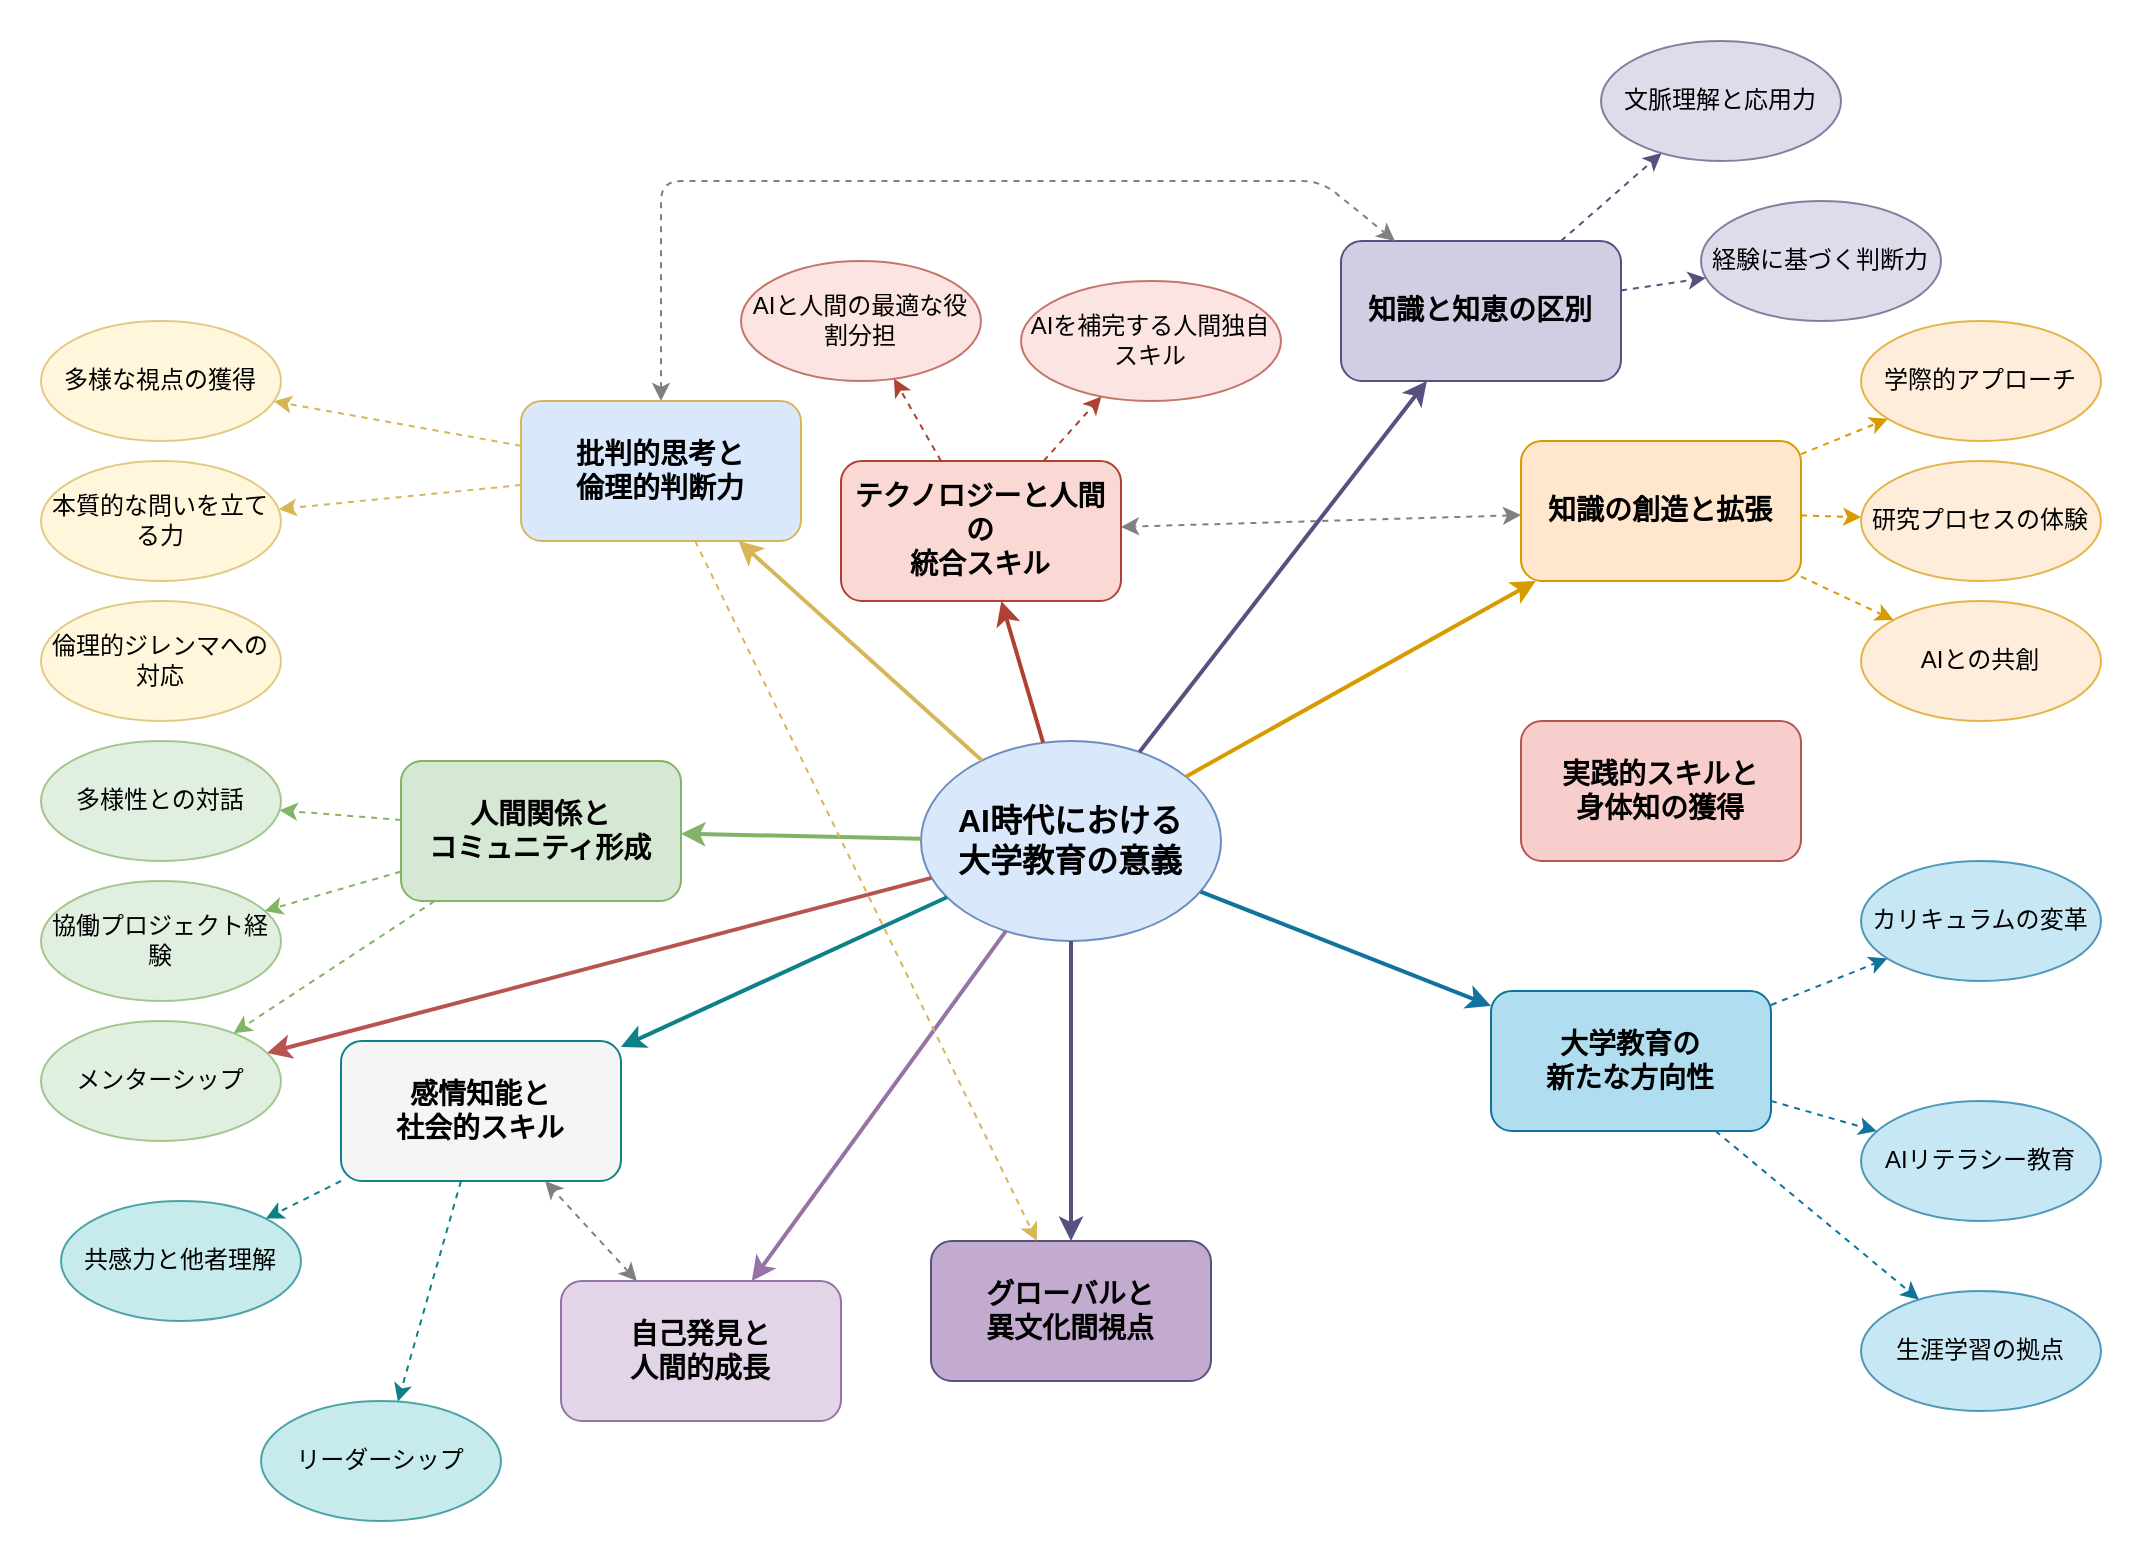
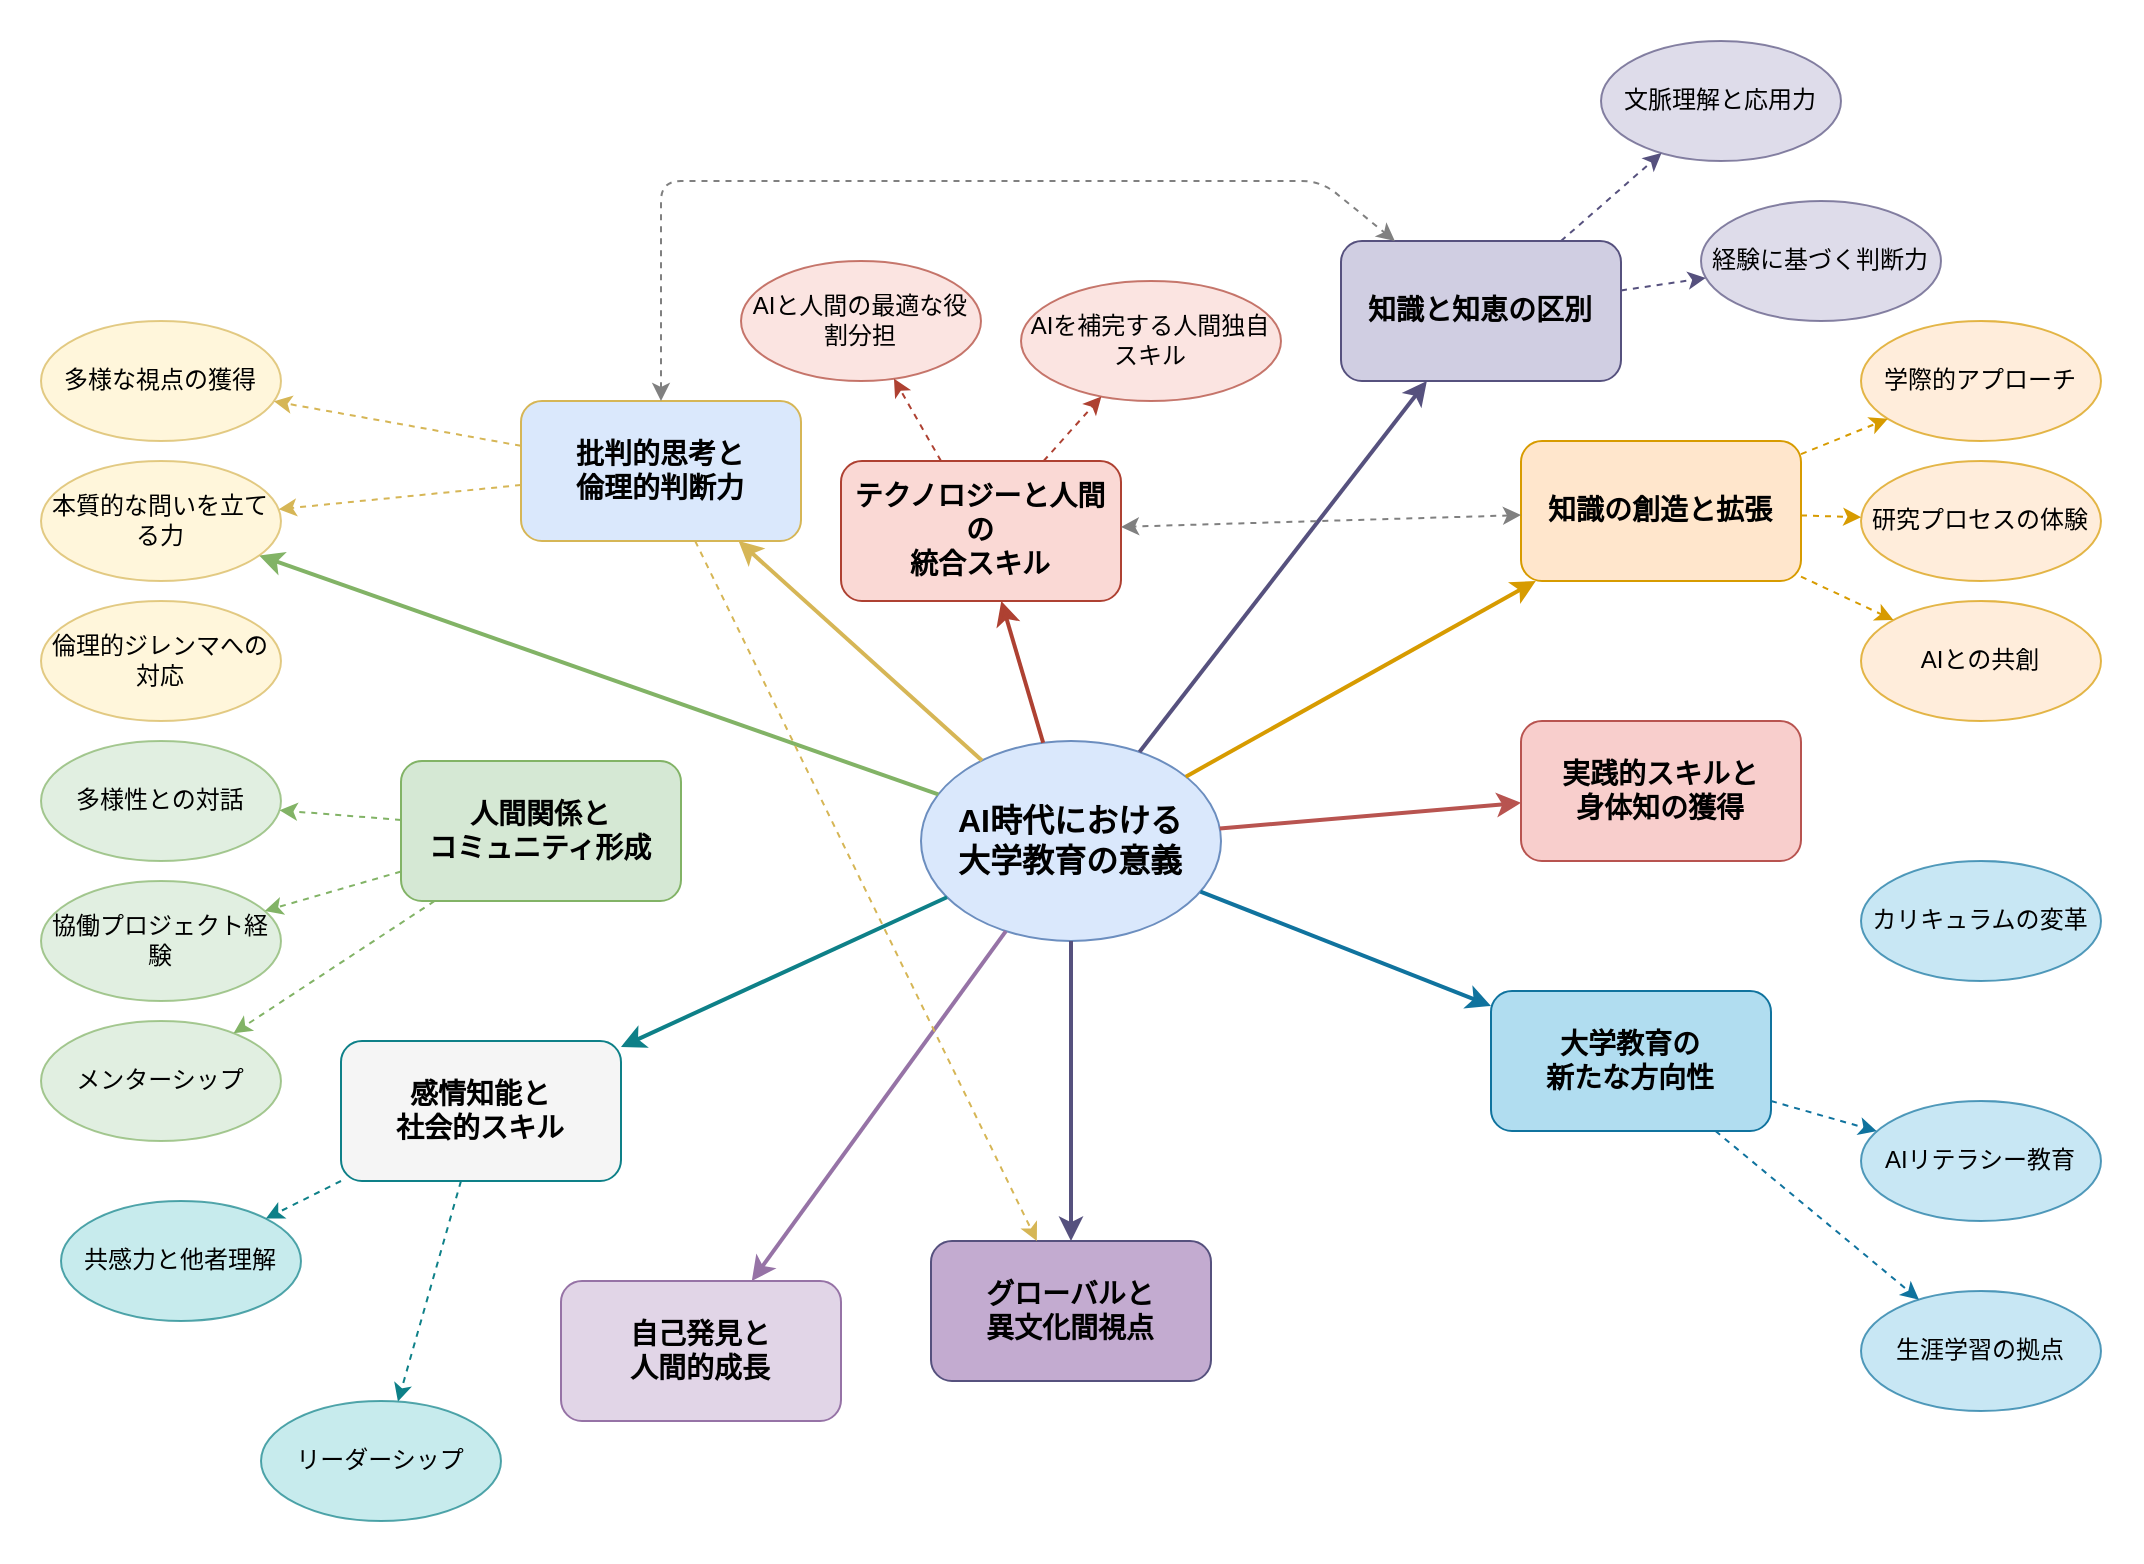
(767, 835) -> (532, 652)
(573, 972) -> (1362, 816)
(1822, 984) -> none
(591, 1231) -> none
